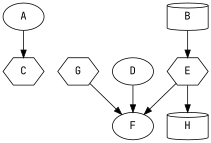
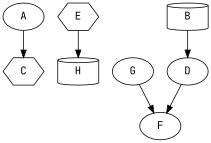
(188, 40) -> (188, 40)
(78, 71) -> (133, 71)
(163, 96) -> none
